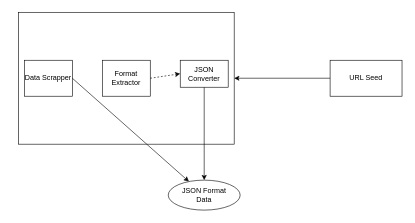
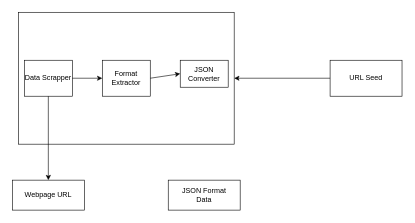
(162, 76) -> (162, 76)
(129, 129) -> (96, 78)
none -> (48, 174)
(204, 174) -> none
none -> (48, 195)
(204, 195) -> (204, 195)
